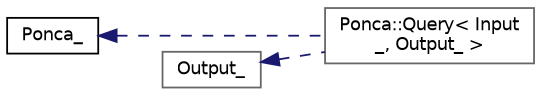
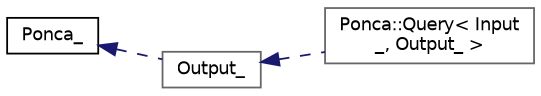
(221, 36) -> (139, 54)
